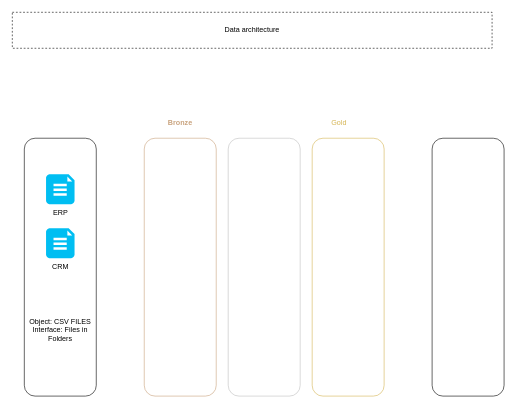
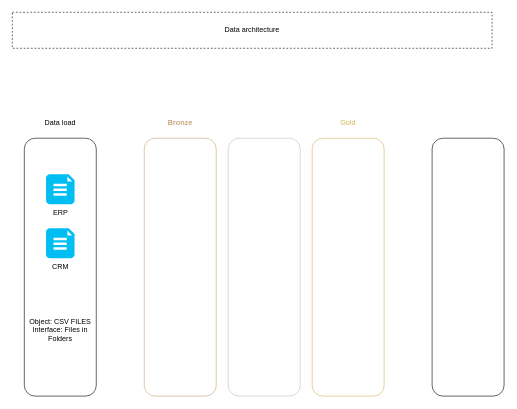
none -> (60, 123)
(339, 123) -> (348, 123)
